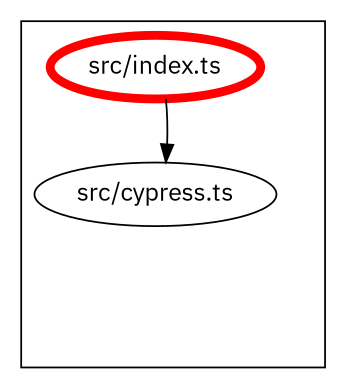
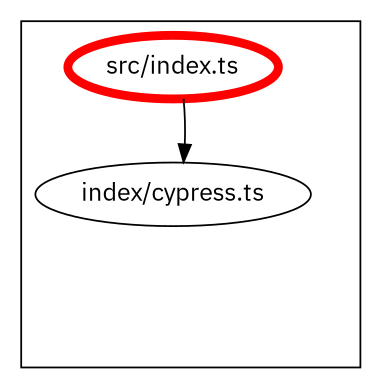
(155, 194) -> (173, 194)
